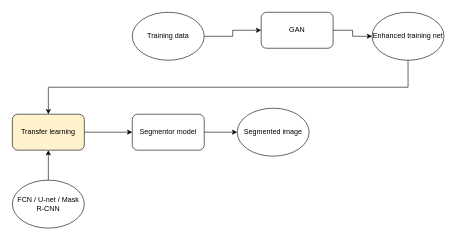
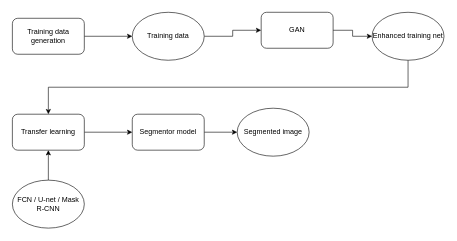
none -> (48, 36)
none -> (126, 36)
(48, 132) -> (48, 132)
